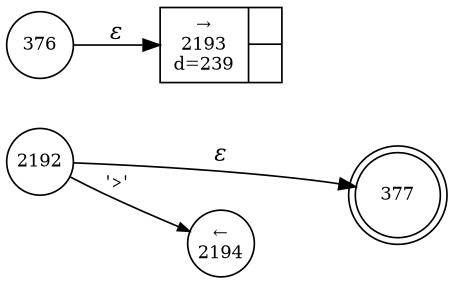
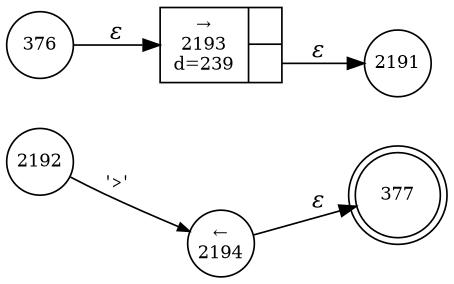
none -> (398, 63)
(207, 170) -> (297, 223)
